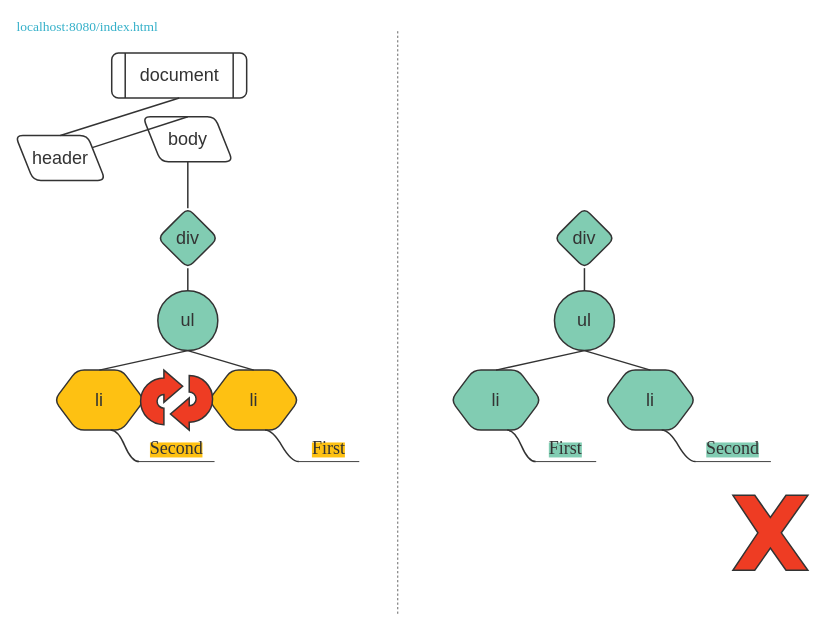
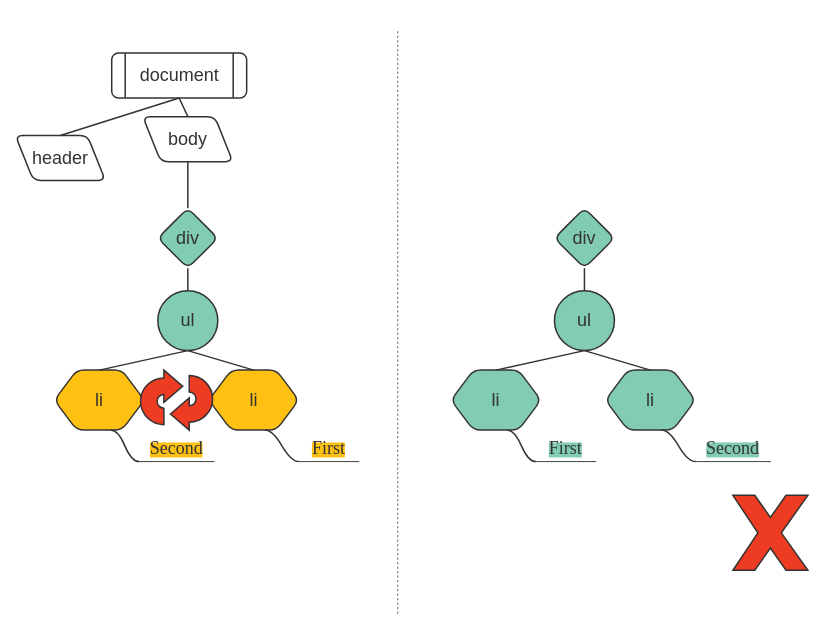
(158, 27) -> none
(140, 132) -> (184, 108)
